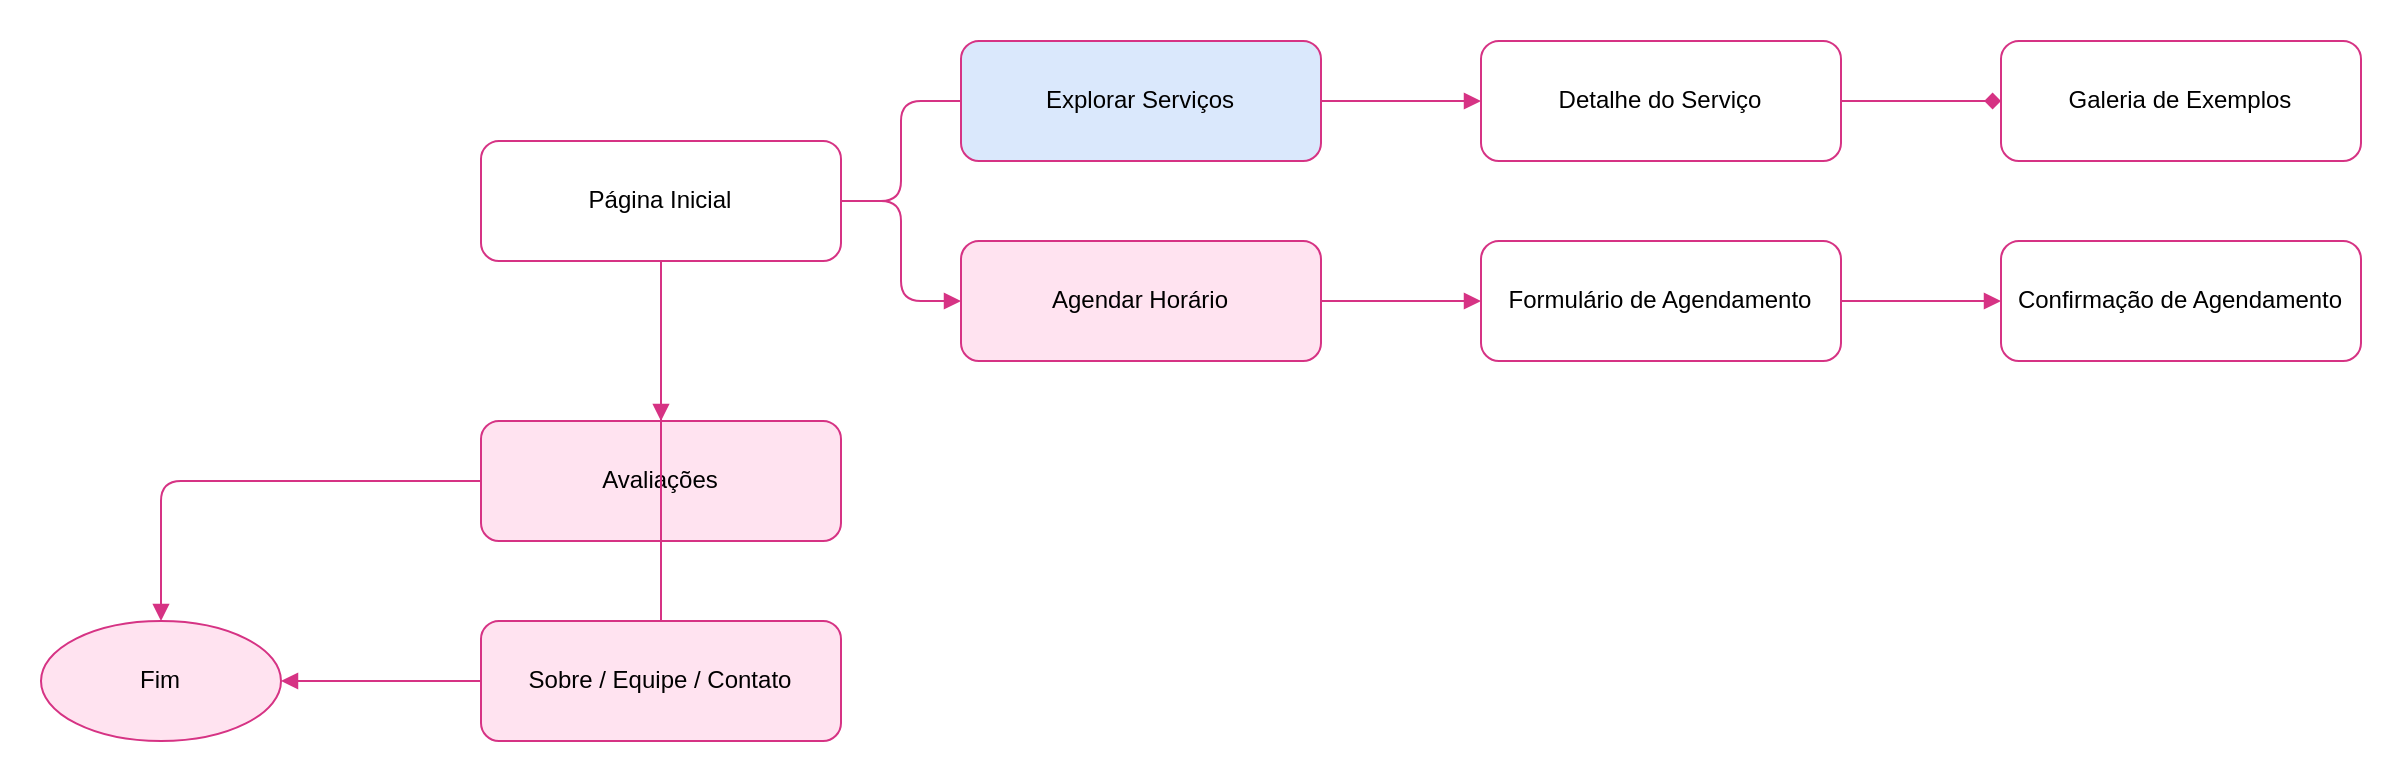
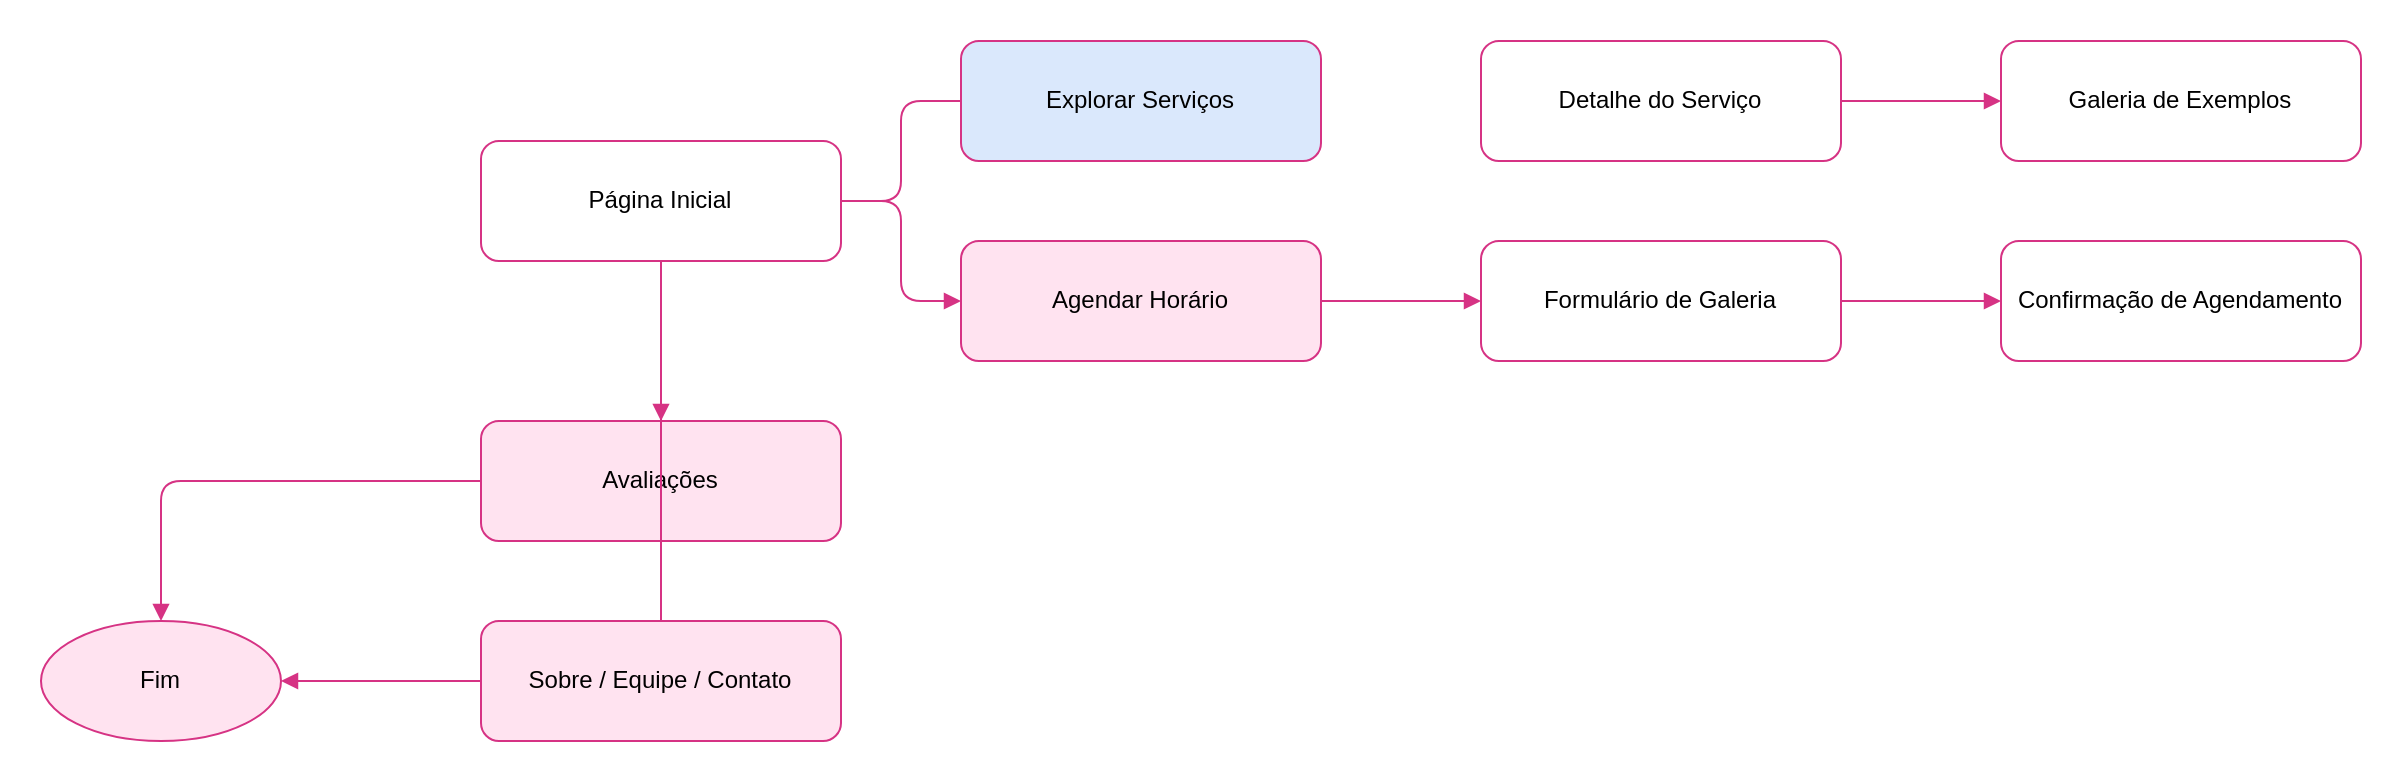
(1392, 101) -> none
(1984, 101) -> (1983, 101)
(1661, 301) -> (1661, 301)
